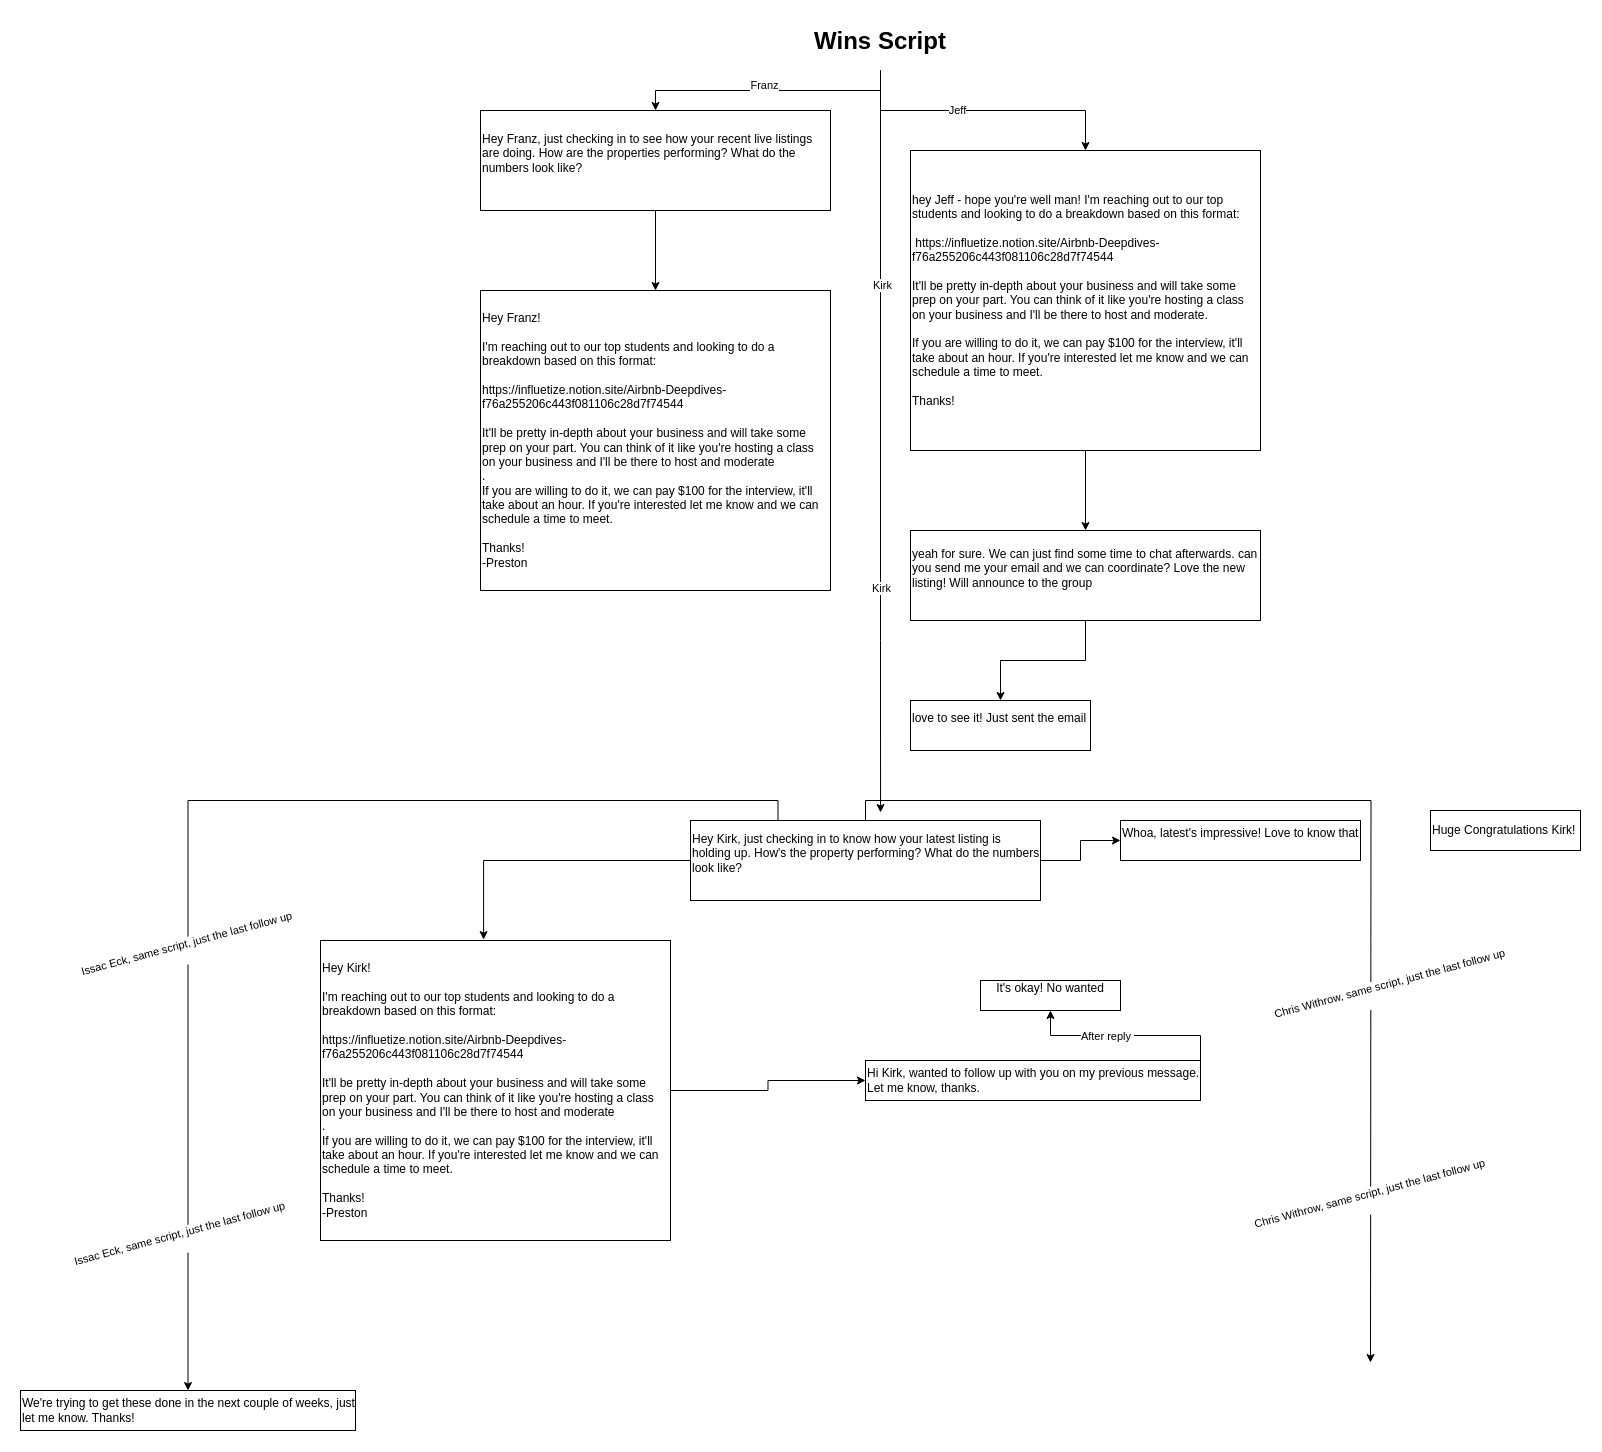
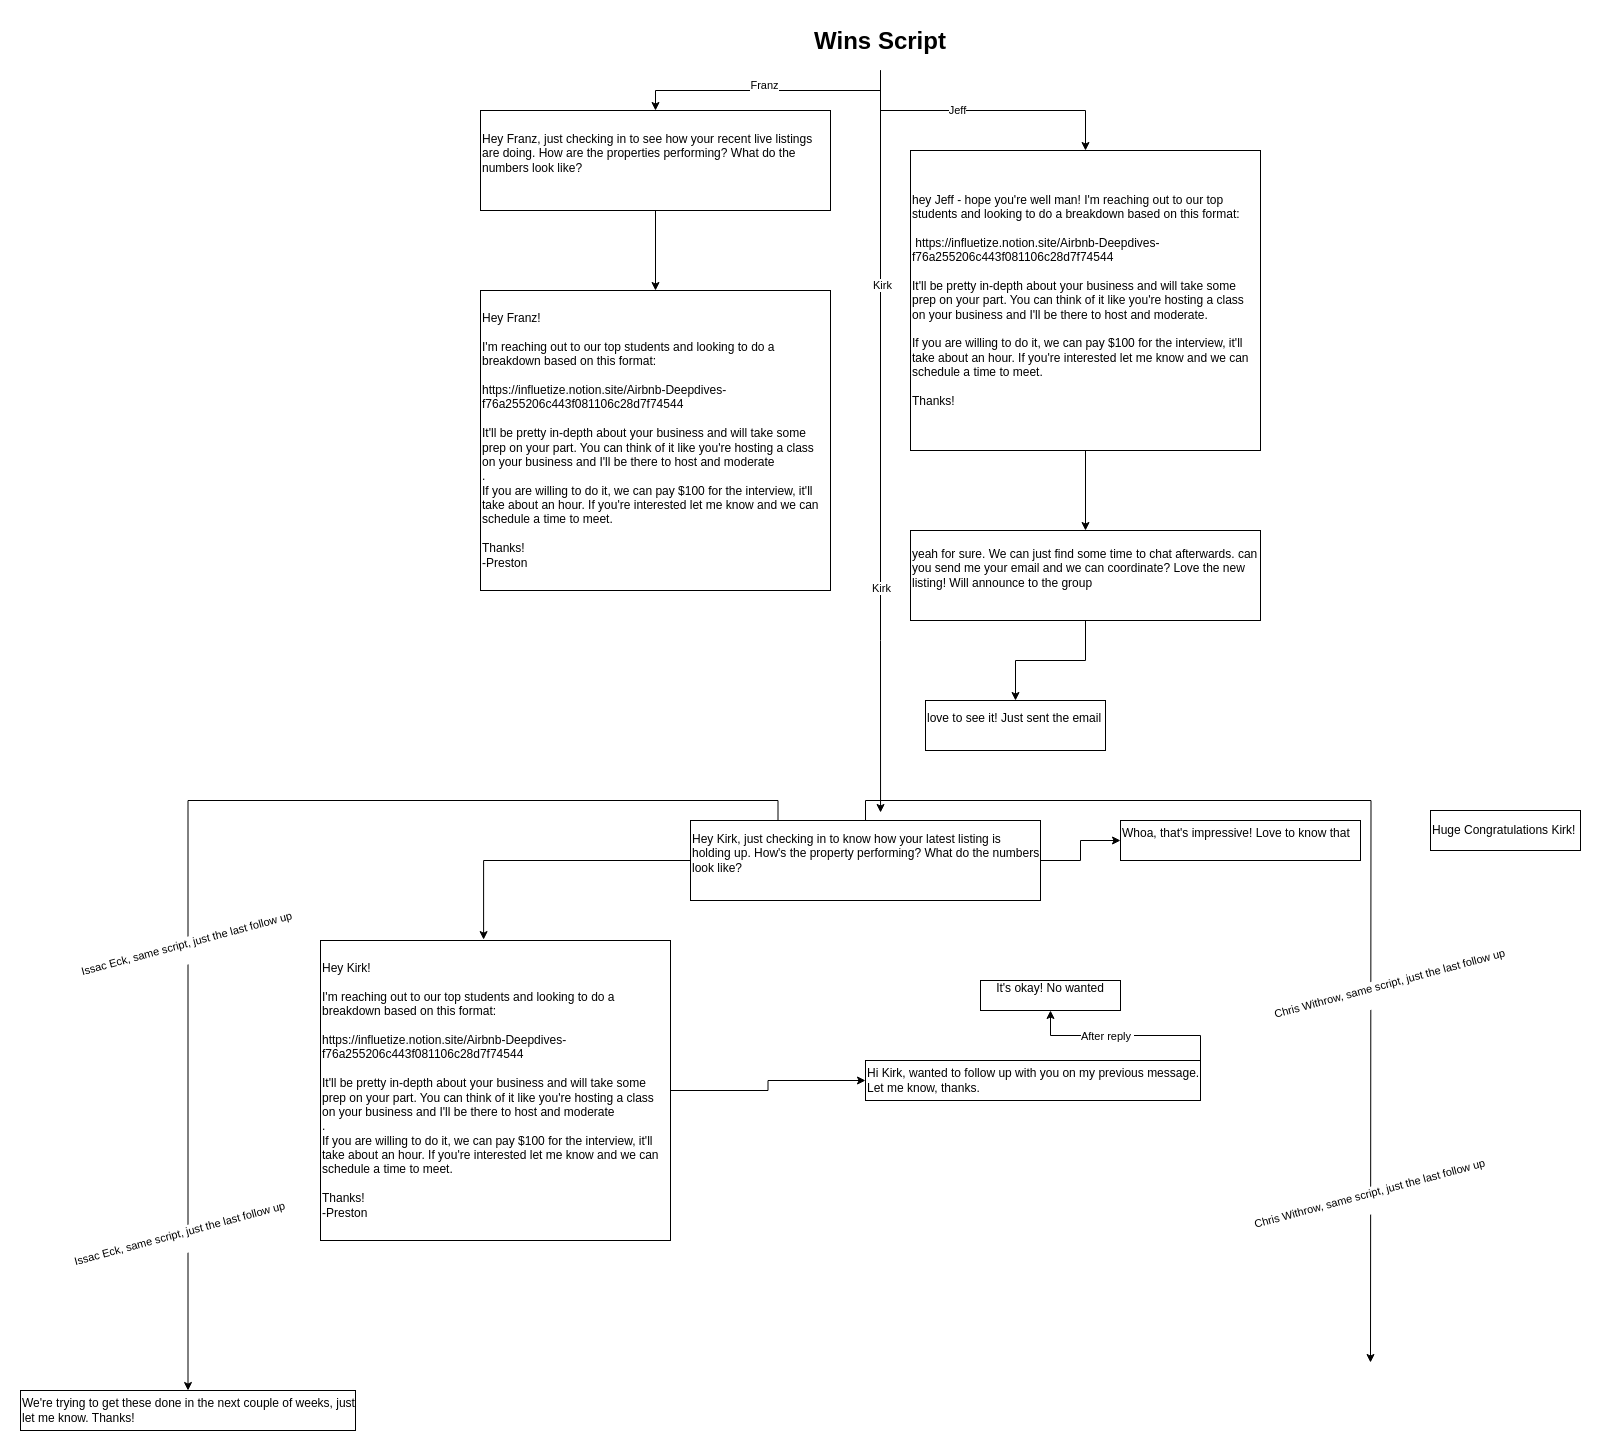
(1001, 726) -> (1016, 726)
(1242, 841) -> (1242, 841)
